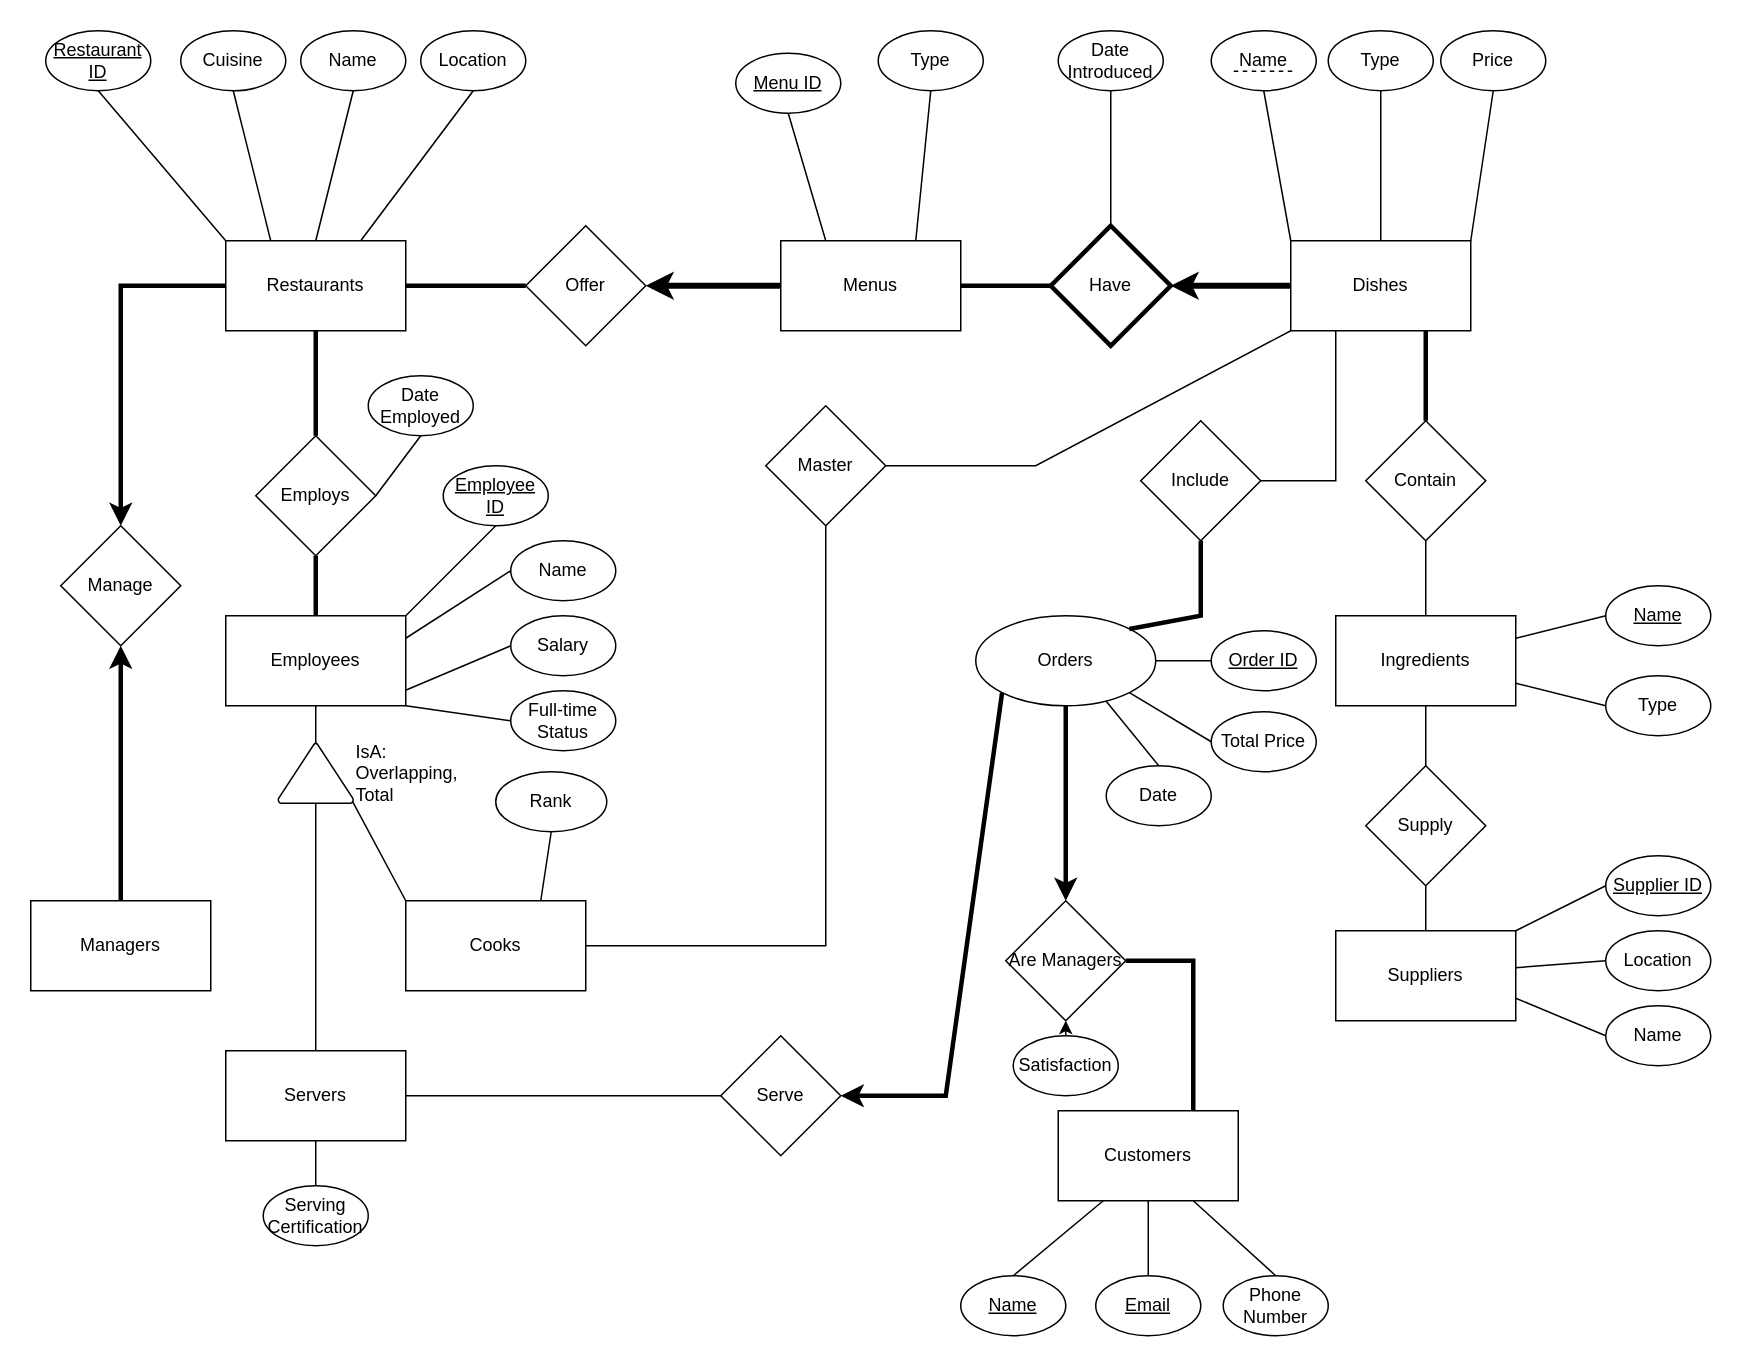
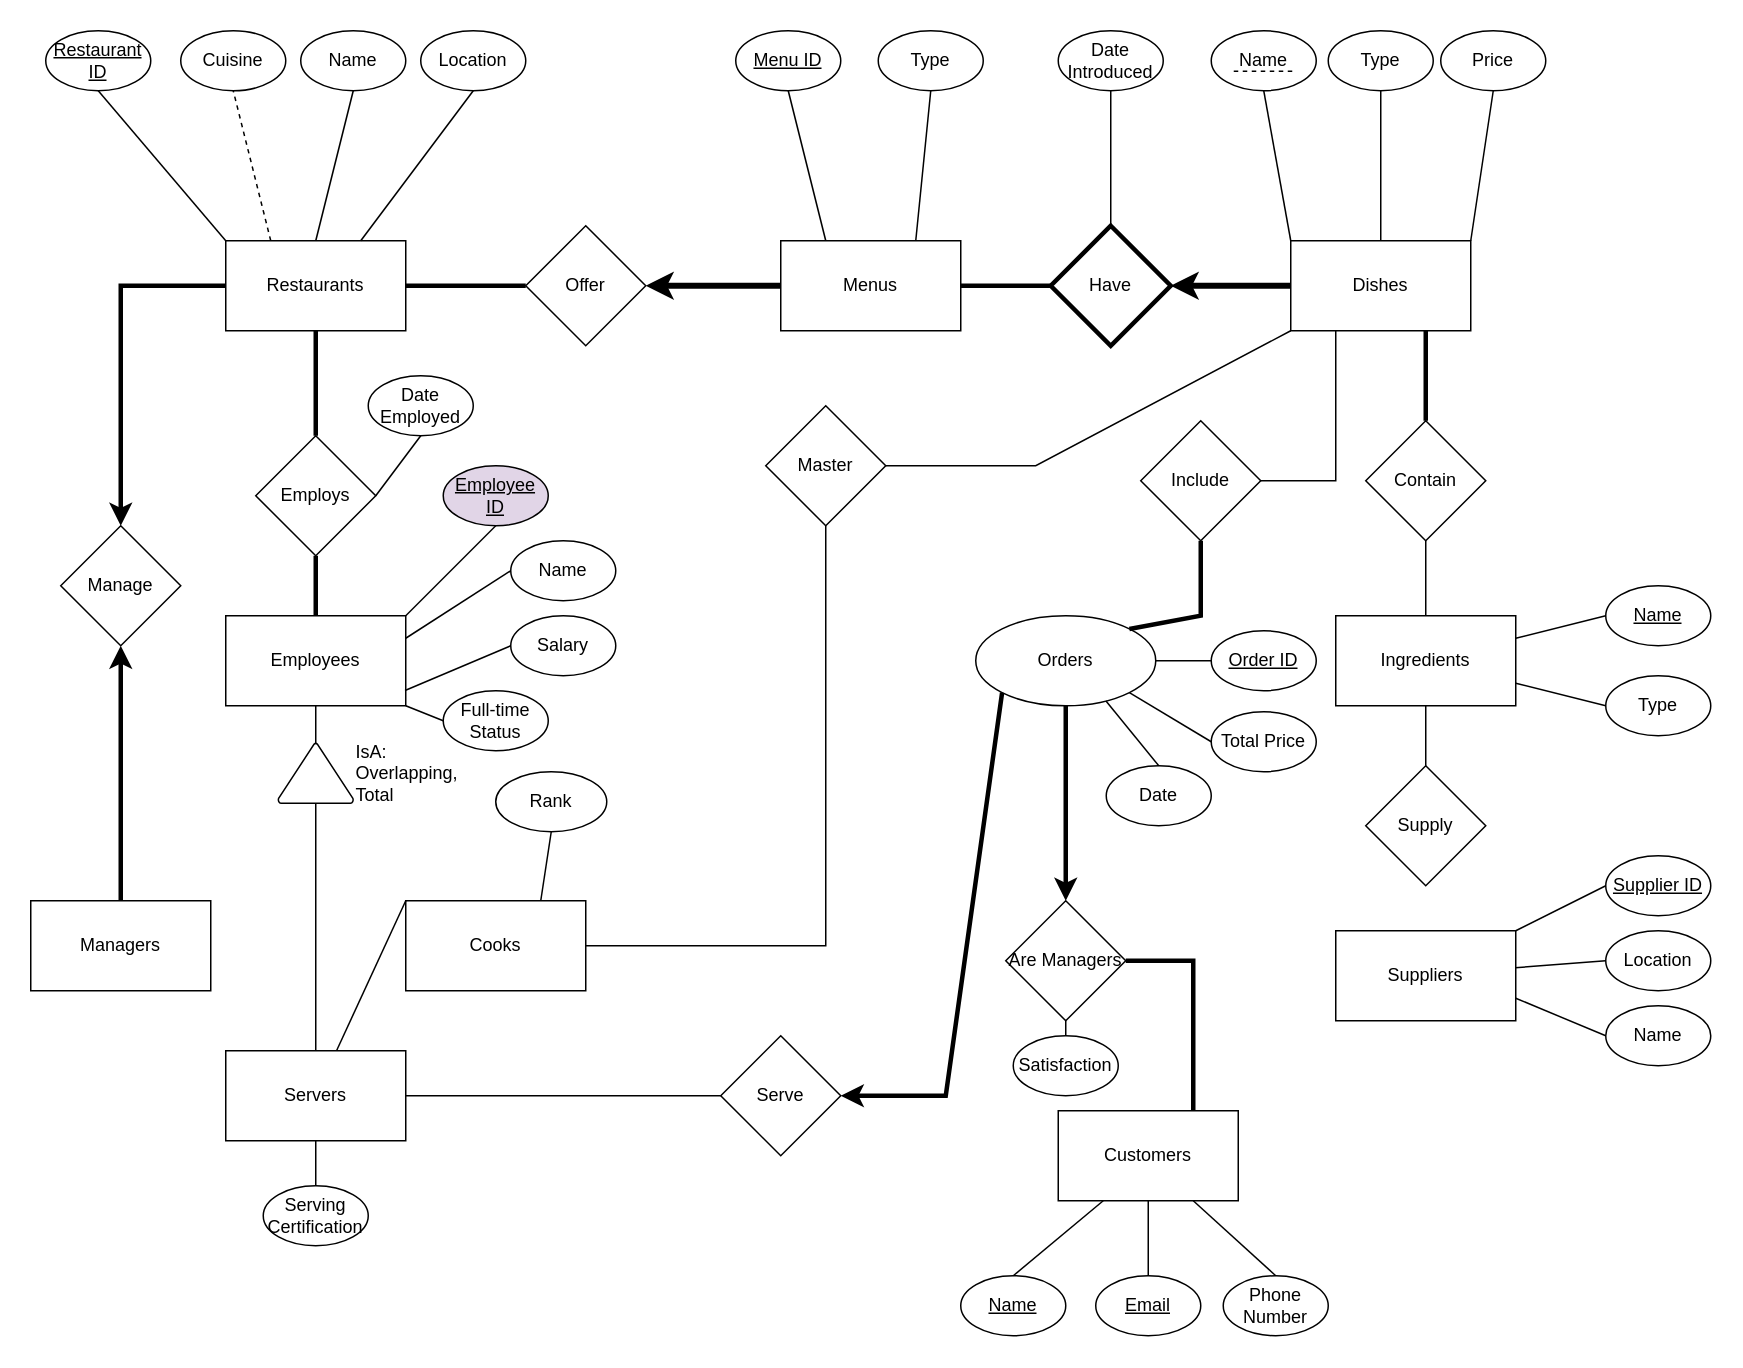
(788, 83) -> (788, 61)
(252, 164) -> (252, 164)
(496, 496) -> (496, 496)
(563, 721) -> (496, 721)
(379, 851) -> (371, 975)
(1426, 909) -> none
(1066, 1031) -> (1066, 1027)
